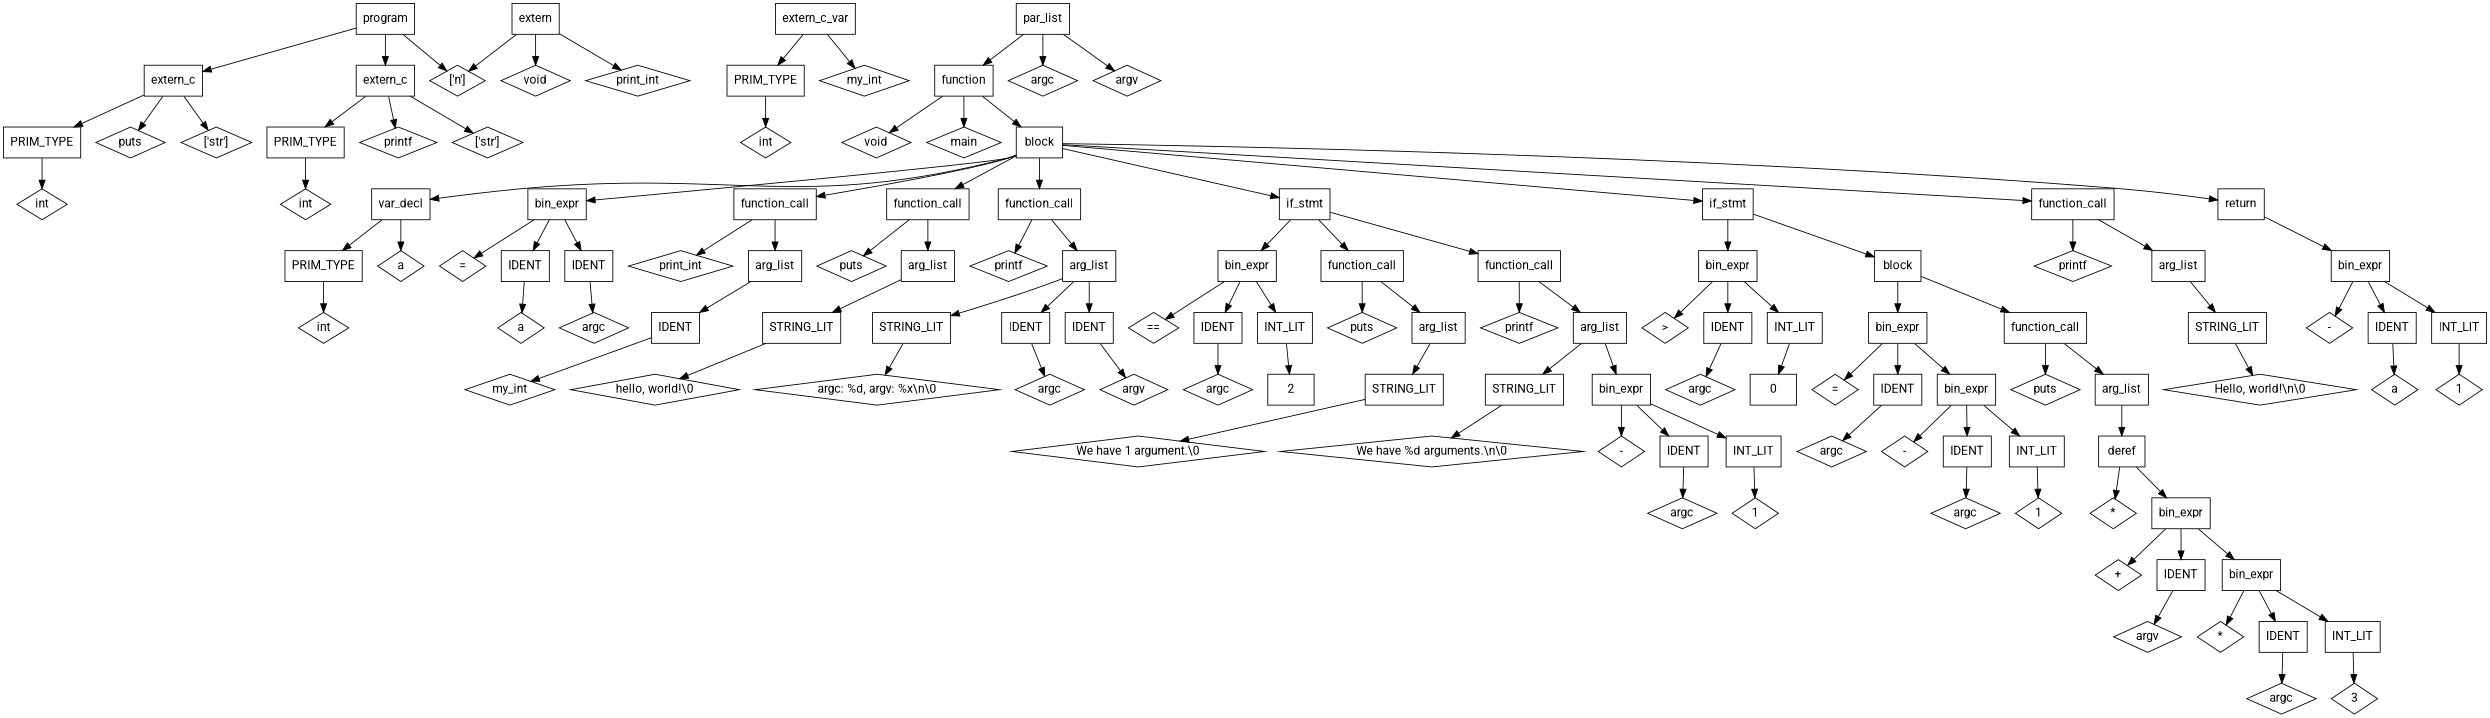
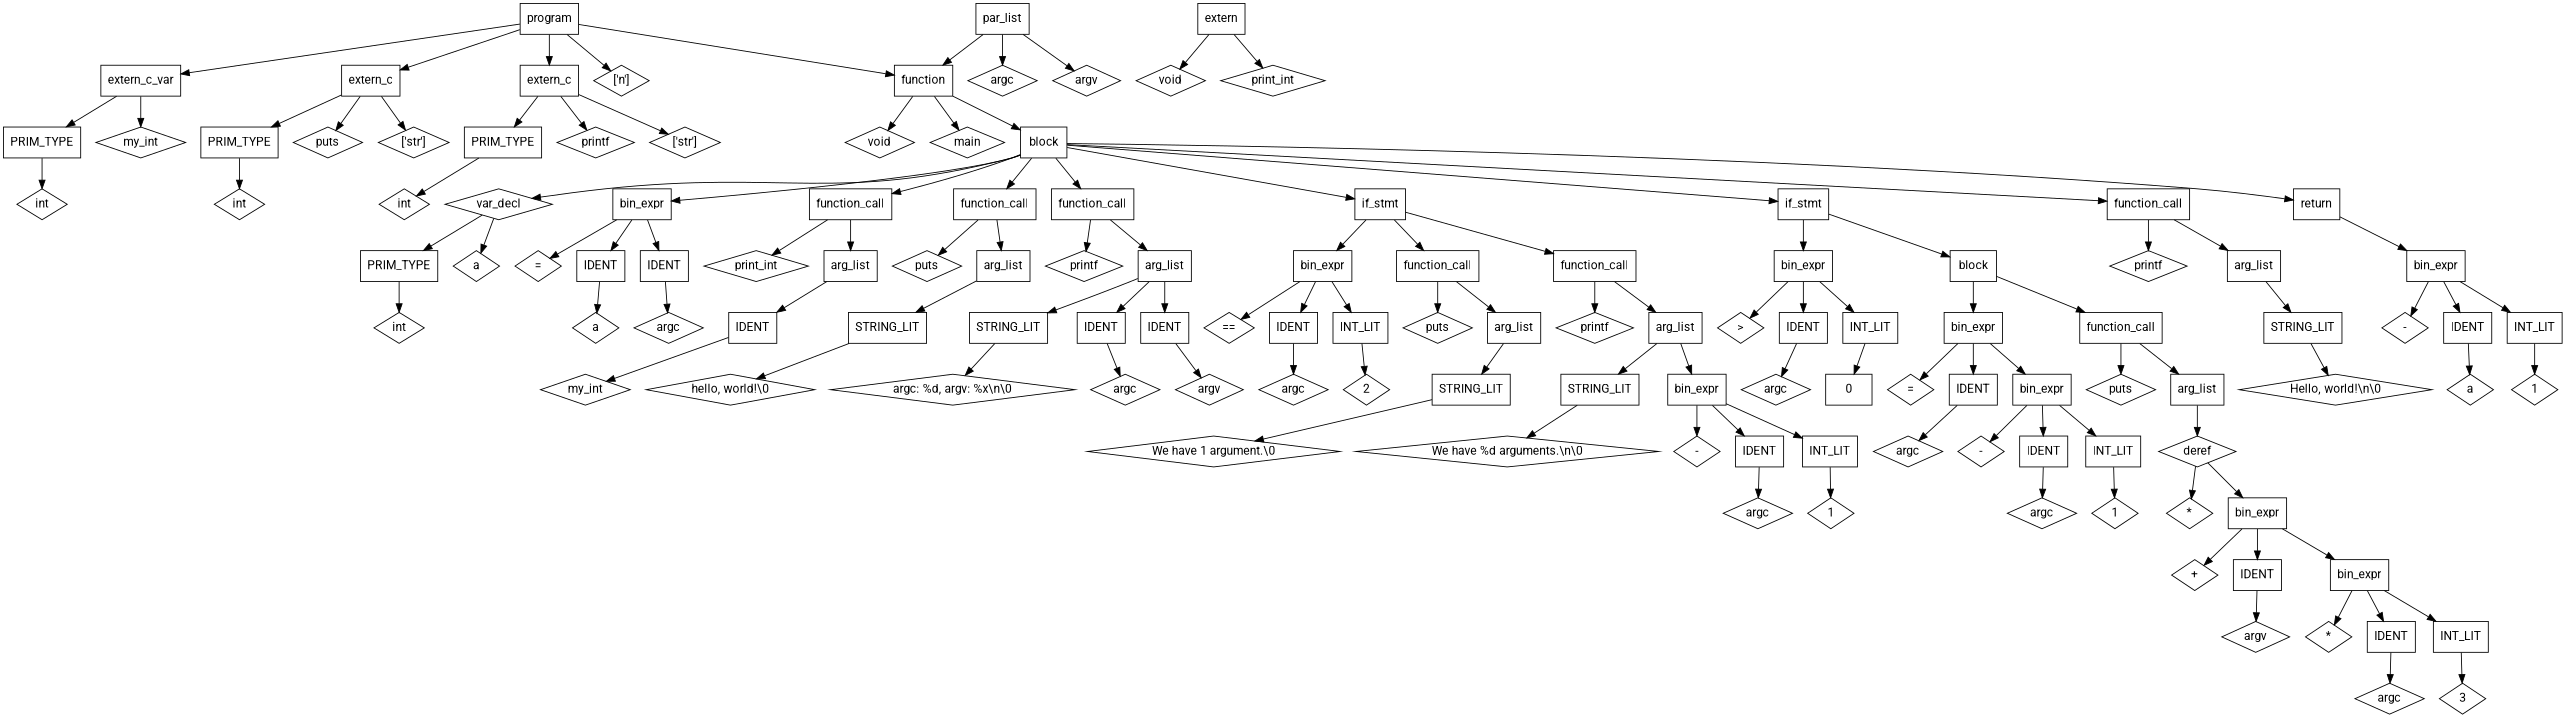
none -> (355, 48)
none -> (732, 49)
(496, 50) -> none
(401, 204) -> (499, 204)
(1291, 390) -> (1366, 390)
(2122, 451) -> (2197, 451)
